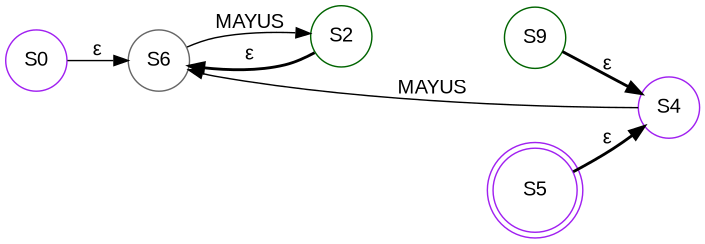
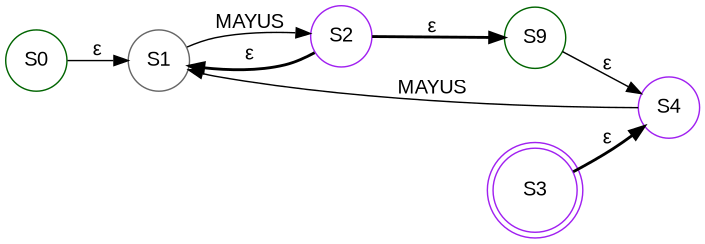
(341, 36) -> (341, 36)
none -> (431, 37)
(36, 61) -> (36, 61)
(159, 61) -> (159, 61)
(596, 69) -> (596, 69)
(535, 190) -> (535, 190)
